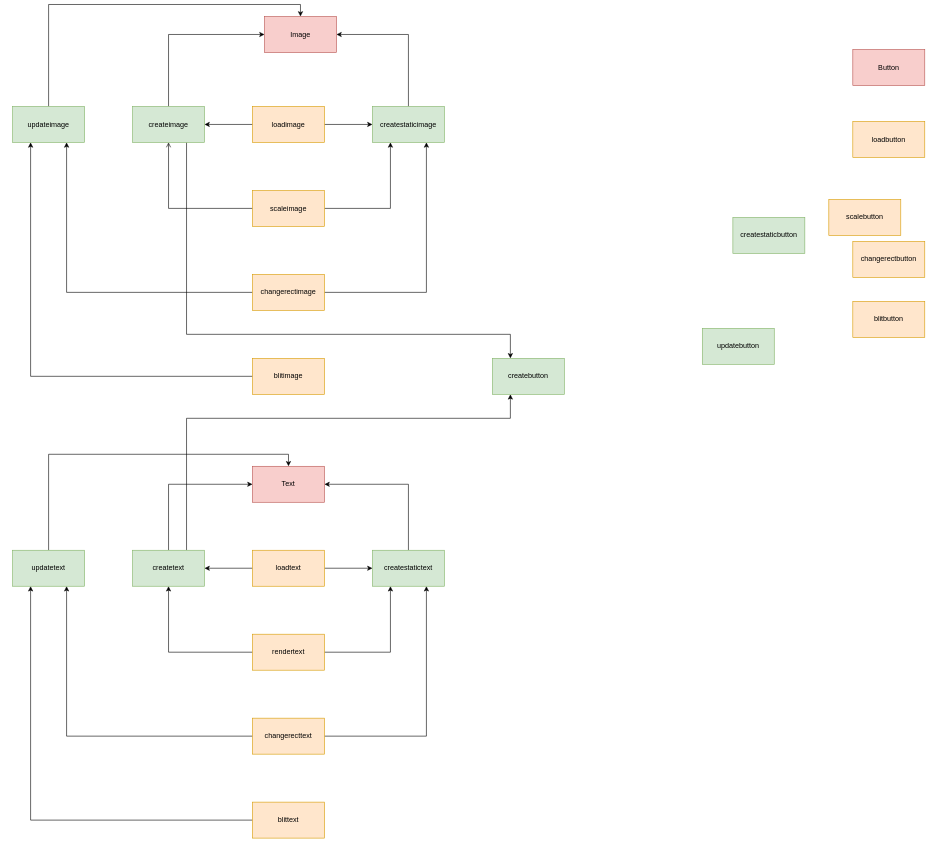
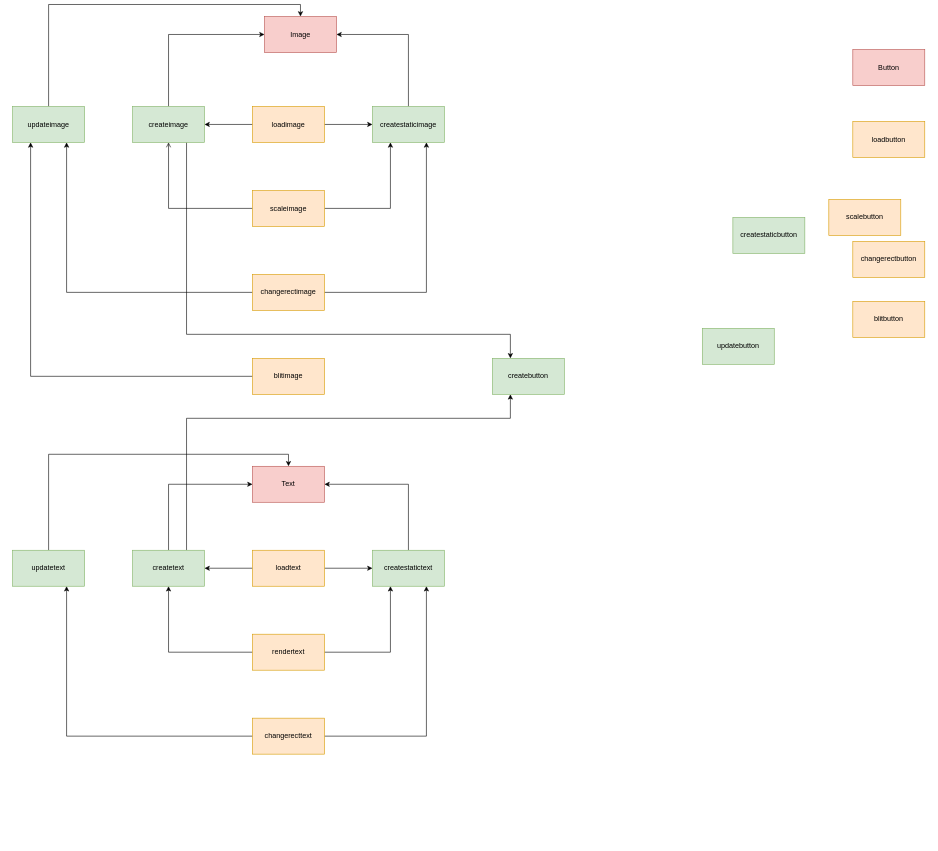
(30, 706) -> none
(288, 821) -> none
